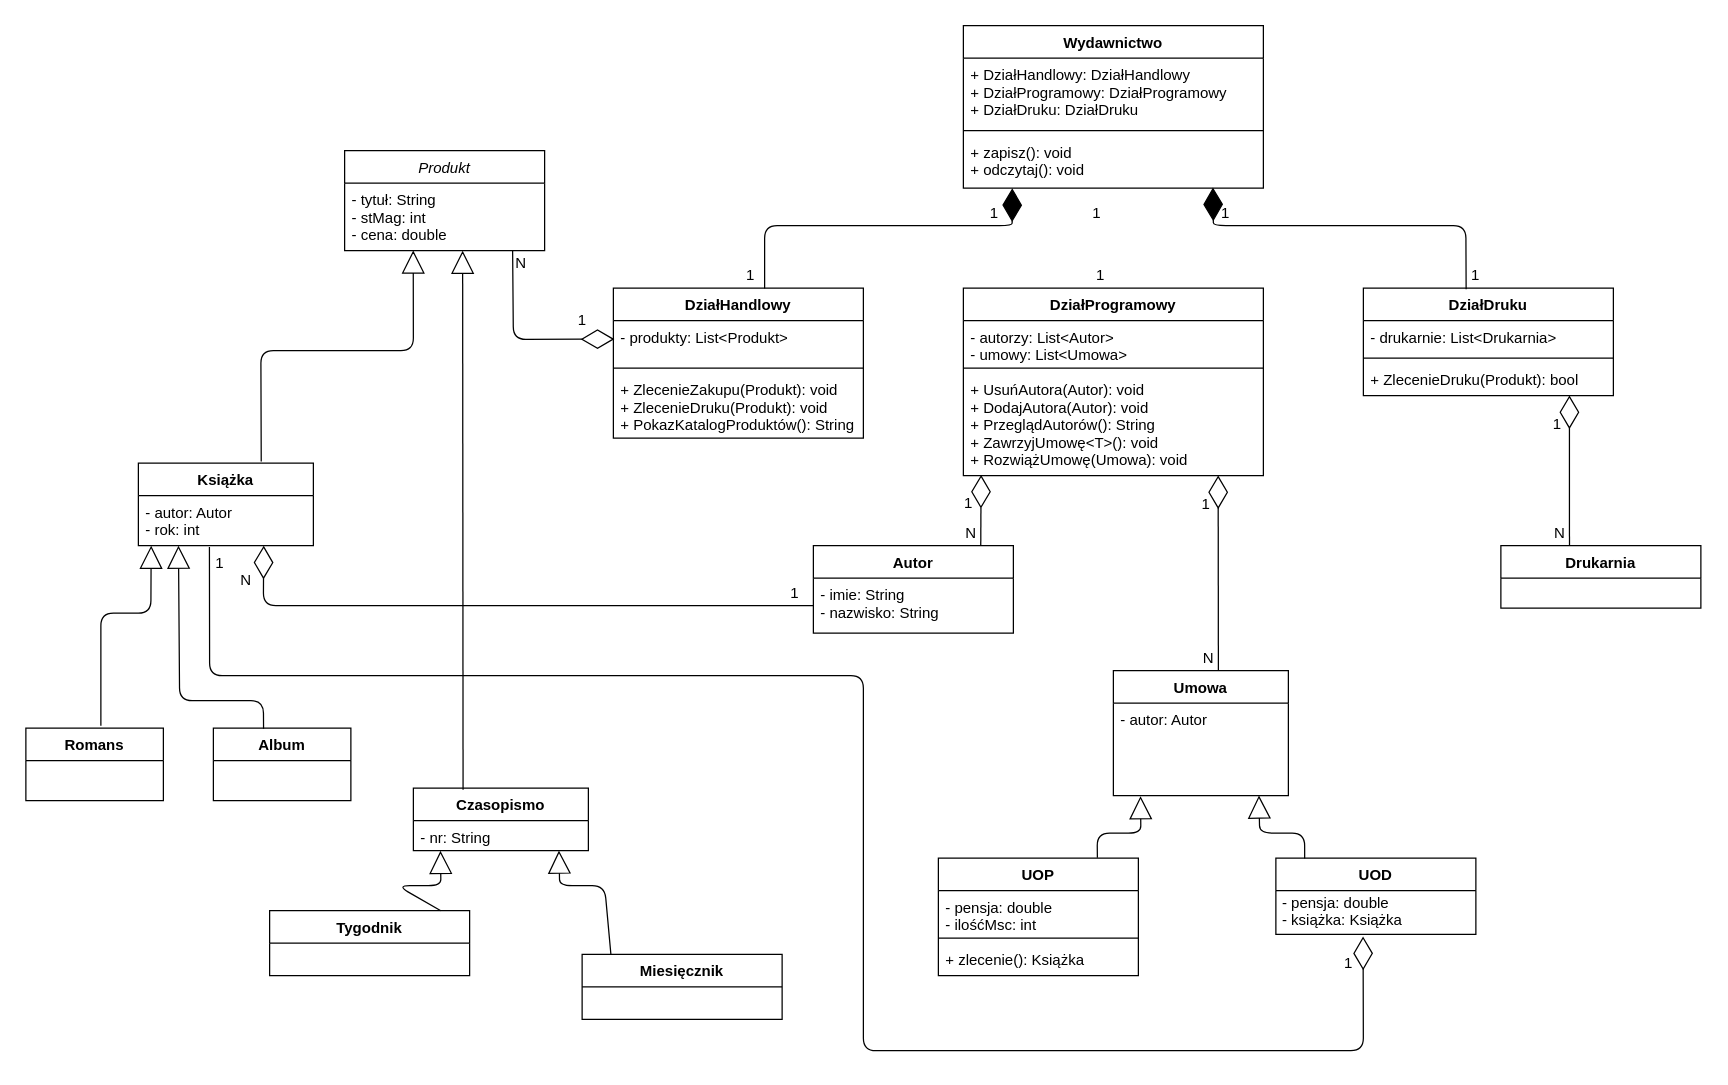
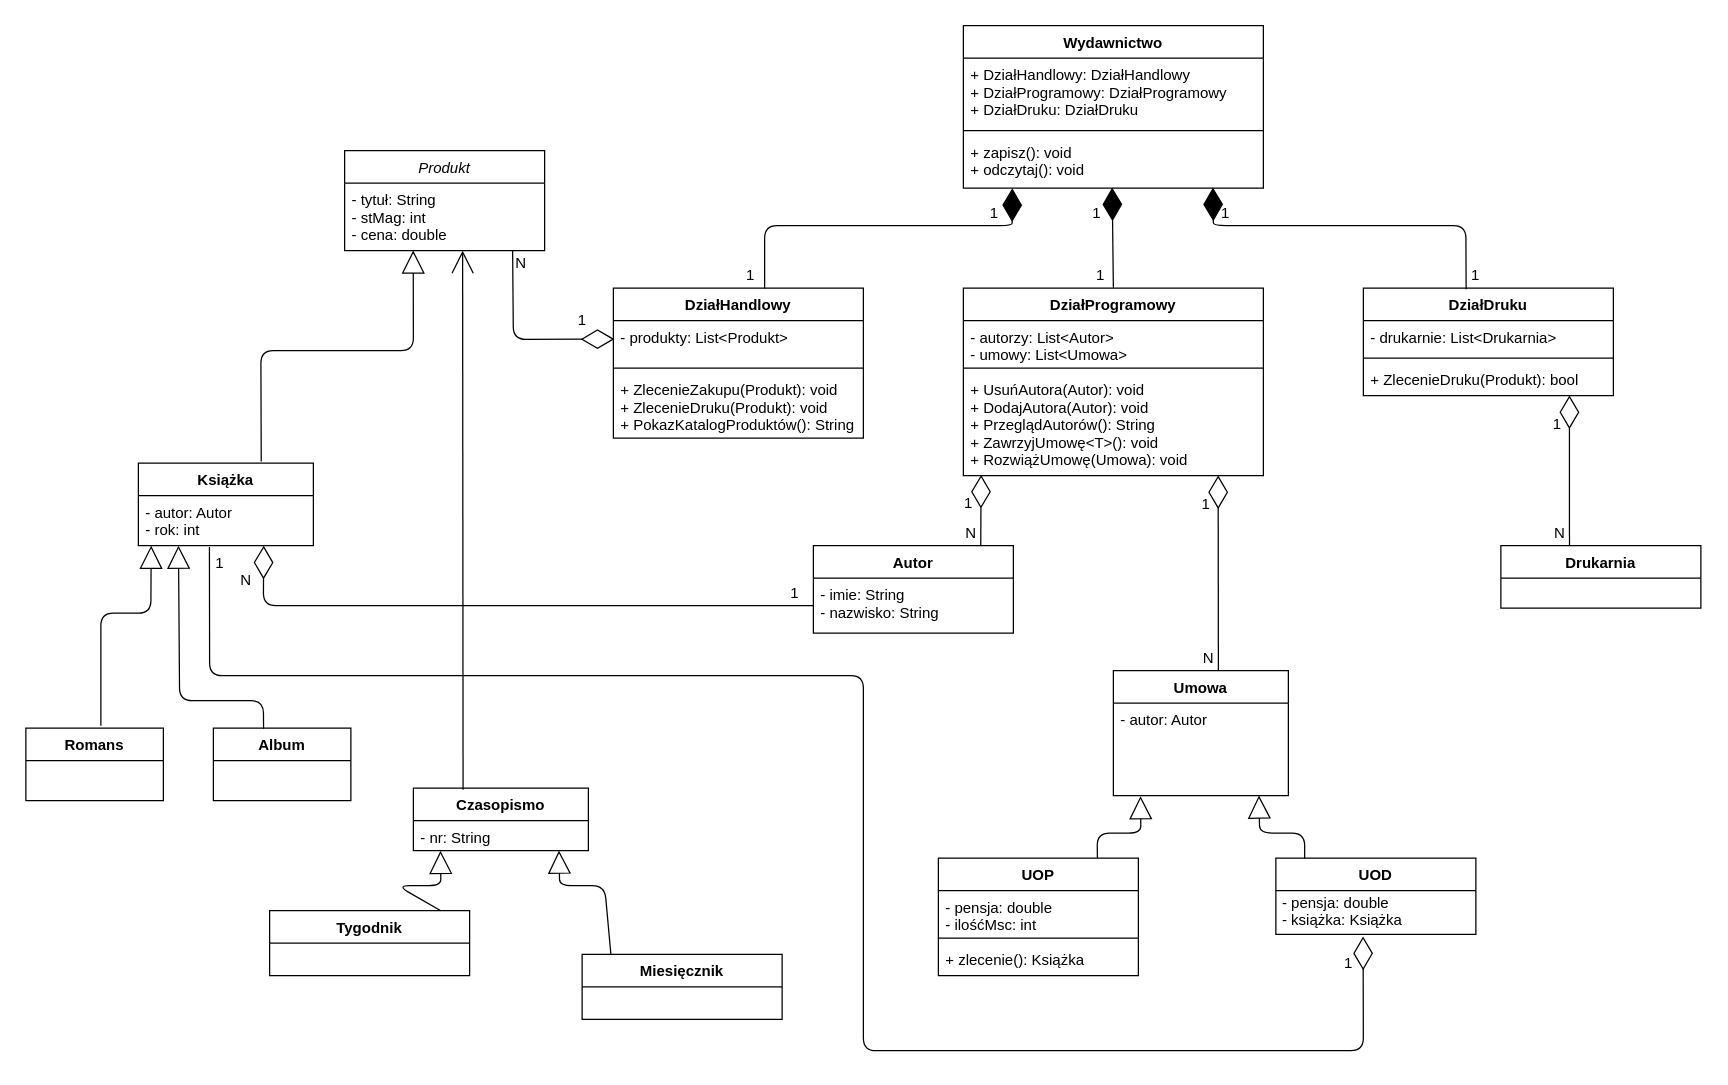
none -> (1113, 254)
(462, 274) -> (462, 264)
